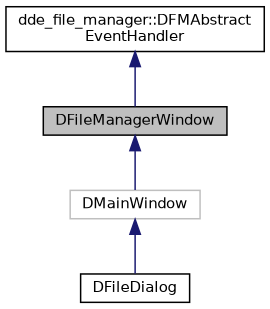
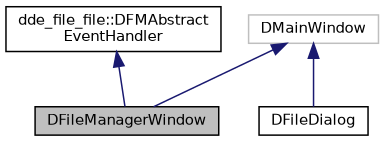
(135, 29) -> (113, 29)
(135, 171) -> (213, 78)
